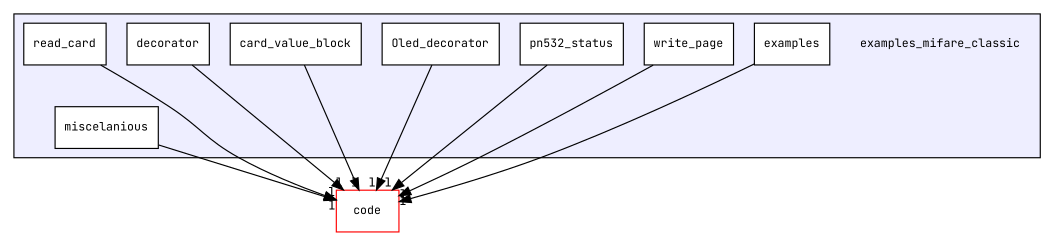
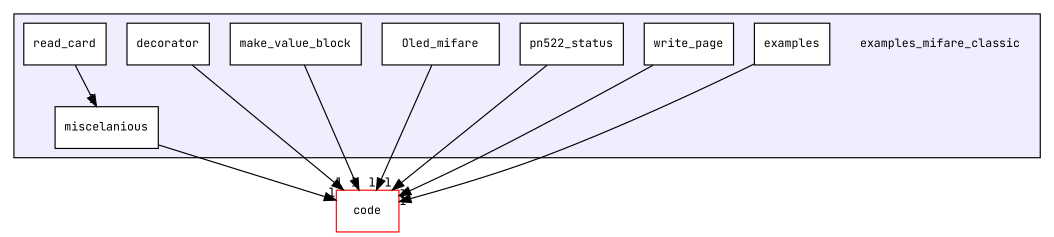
(296, 44) -> (296, 44)
(441, 44) -> (441, 44)
(572, 44) -> (572, 44)
(209, 137) -> (83, 81)
